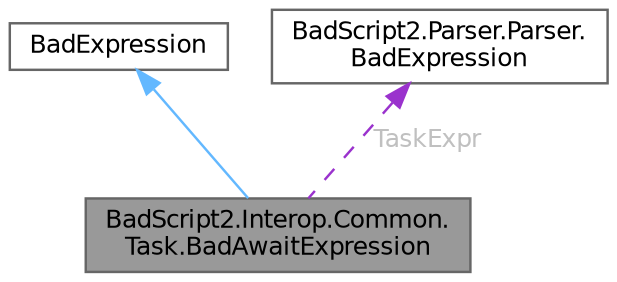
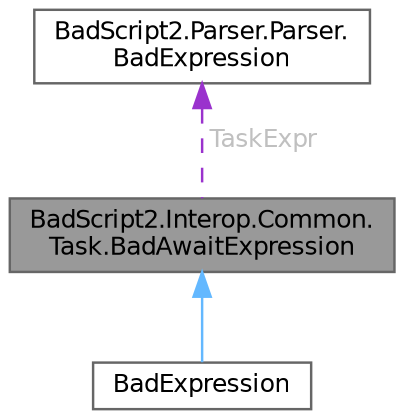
(201, 144) -> (202, 330)
